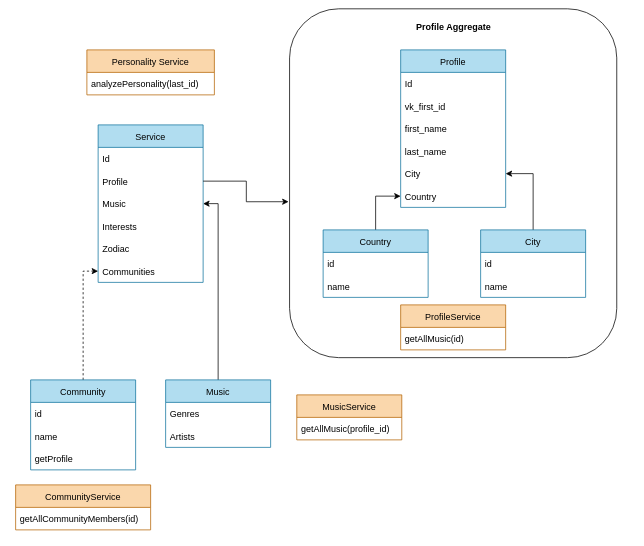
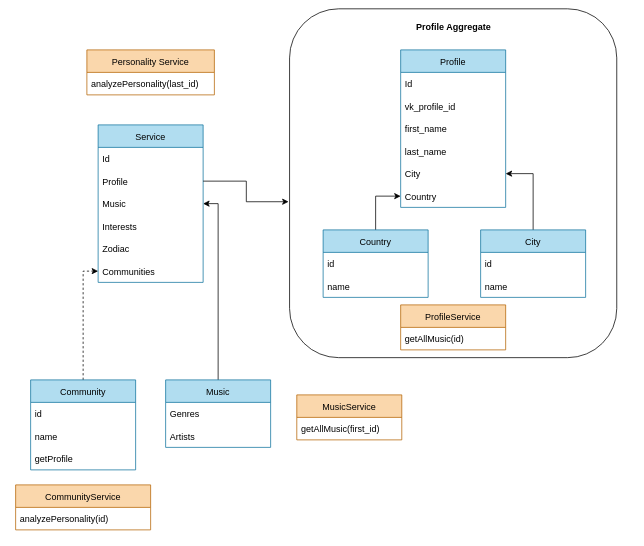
(430, 107) -> (434, 107)
(352, 429) -> (348, 429)
(80, 519) -> (70, 519)
